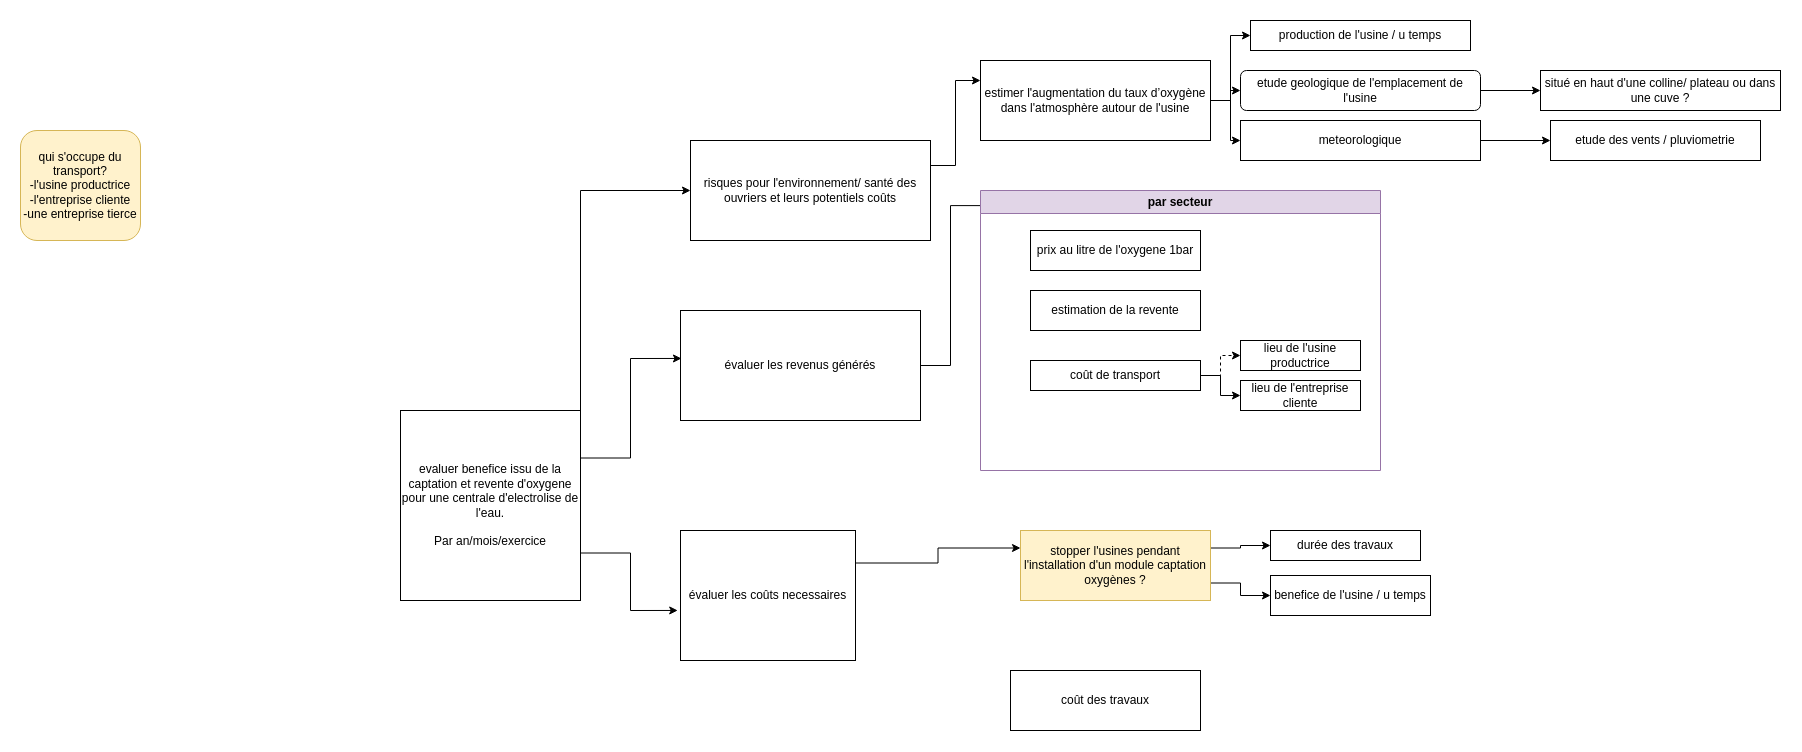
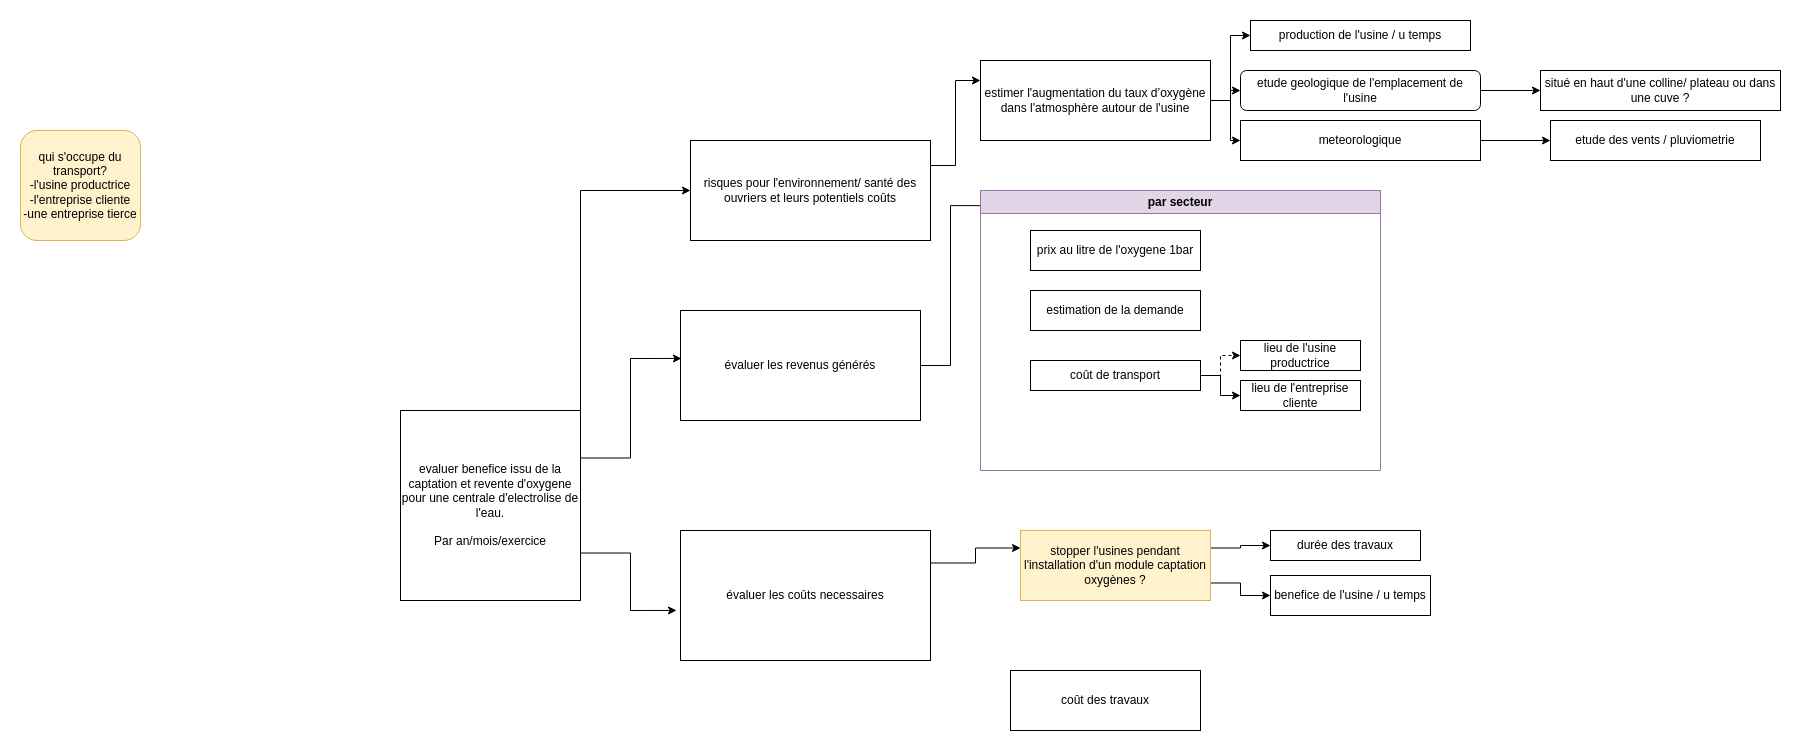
(1116, 311) -> (1116, 311)
(768, 596) -> (806, 596)
